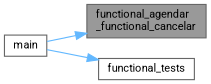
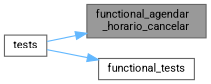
(146, 21) -> (146, 21)
(26, 46) -> (26, 46)
